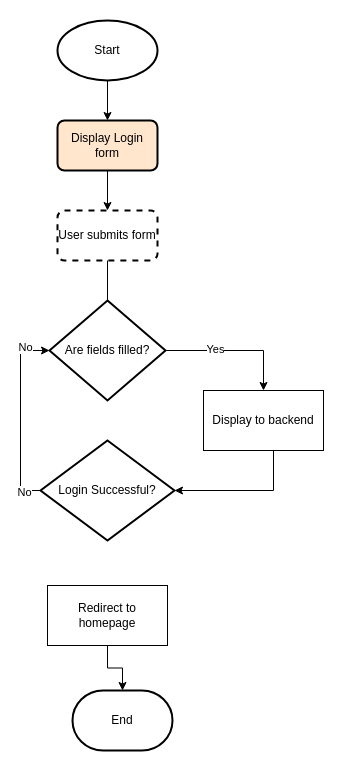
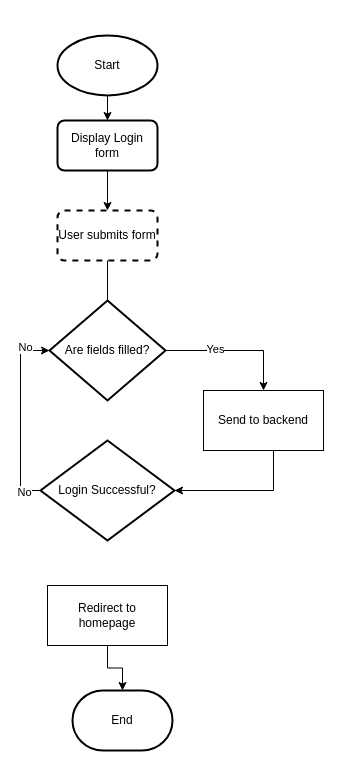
(108, 51) -> (108, 66)
(108, 146) -> (108, 146)
(264, 421) -> (264, 421)
